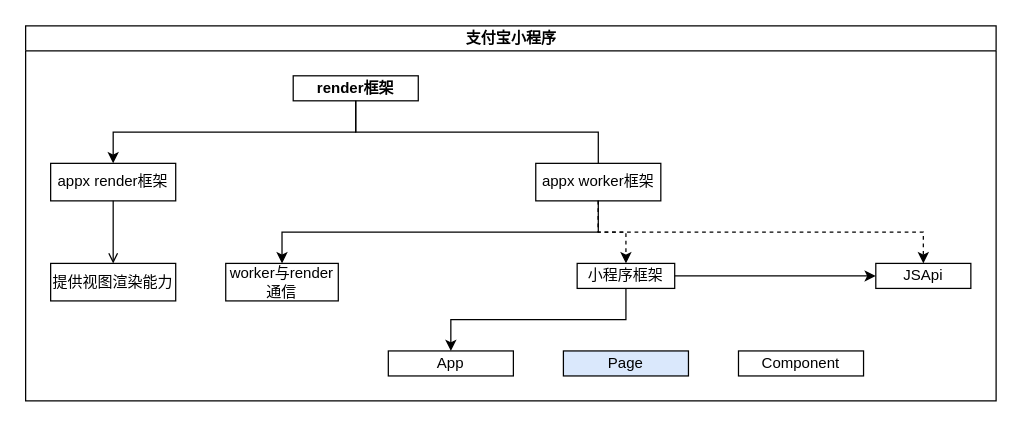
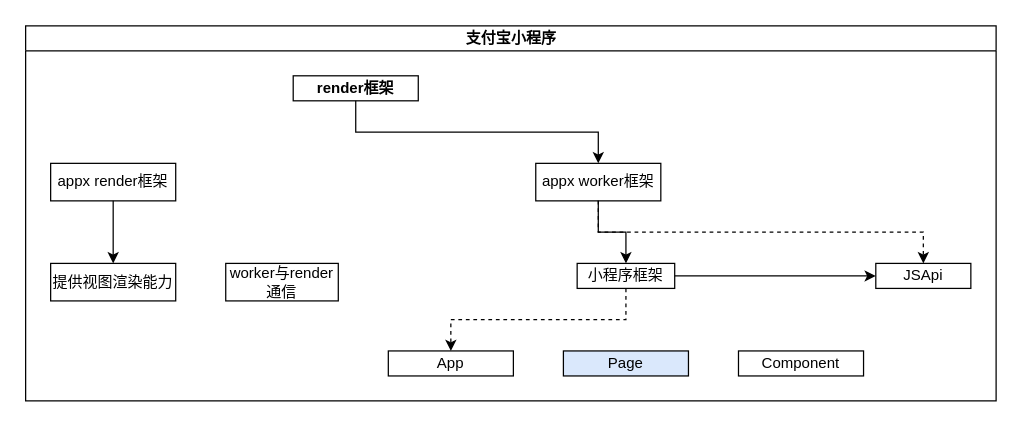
(222, 132) -> none
(598, 157) -> (598, 153)
(428, 232) -> none
(626, 244) -> (626, 244)
(113, 255) -> (113, 253)
(544, 319) -> (544, 319)
